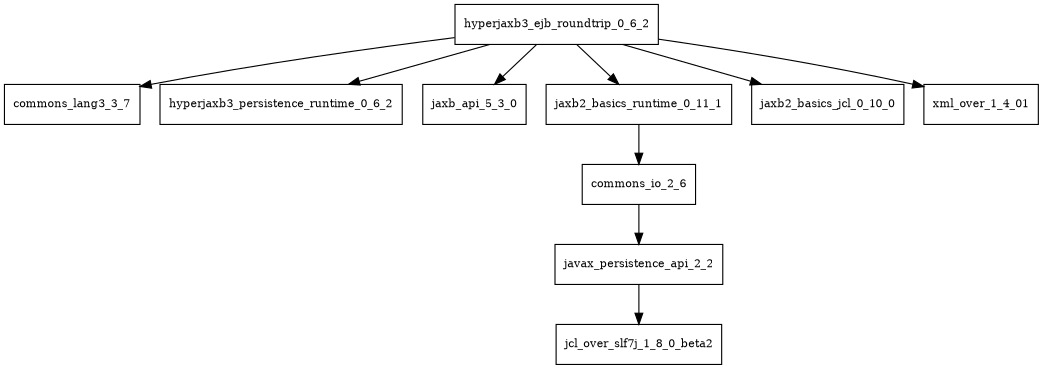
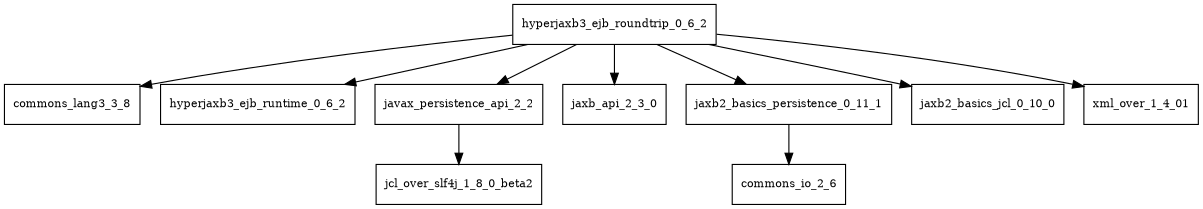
(72, 104) -> (72, 104)
(281, 104) -> (258, 104)
(474, 104) -> (614, 104)
(639, 104) -> (789, 104)
(639, 219) -> (542, 62)
(639, 344) -> (459, 184)
